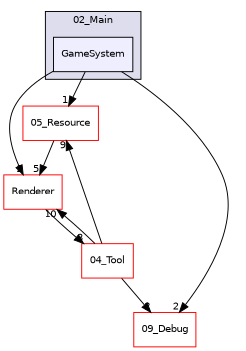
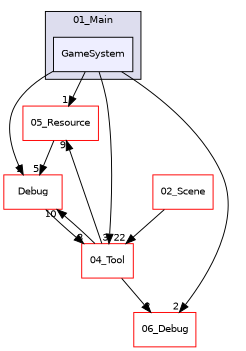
(93, 21) -> (93, 21)
none -> (111, 152)
(33, 192) -> (33, 192)
none -> (183, 192)
(165, 330) -> (165, 330)
